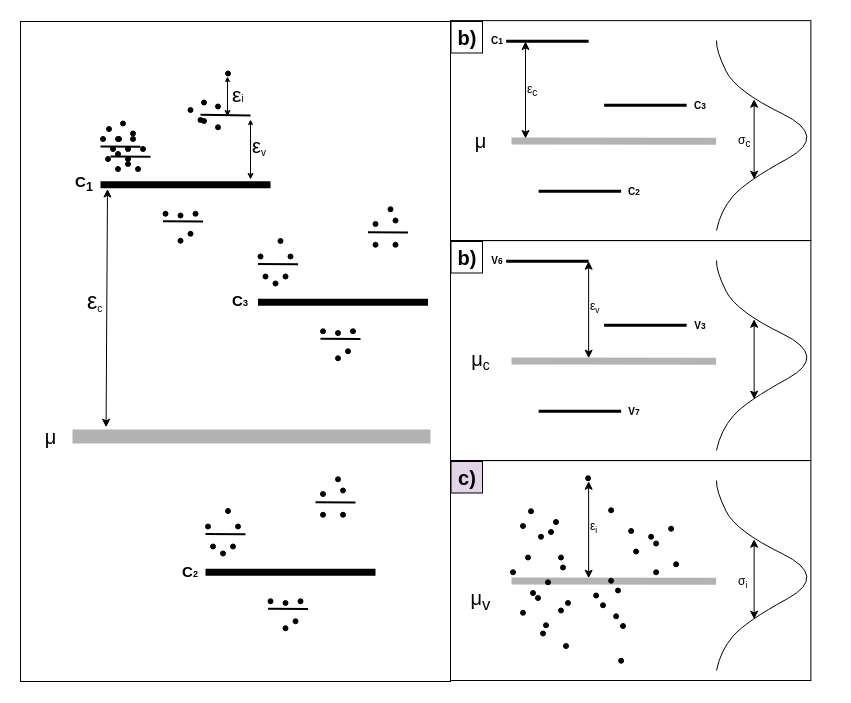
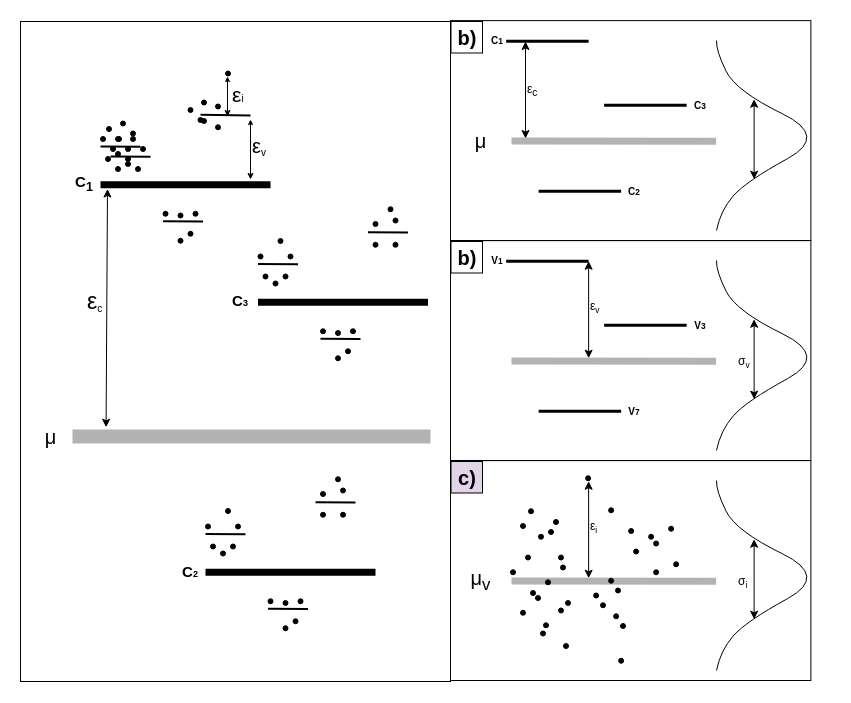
(746, 141) -> none
(498, 261) -> (498, 261)
(481, 361) -> none
none -> (746, 361)
(481, 601) -> (481, 581)
